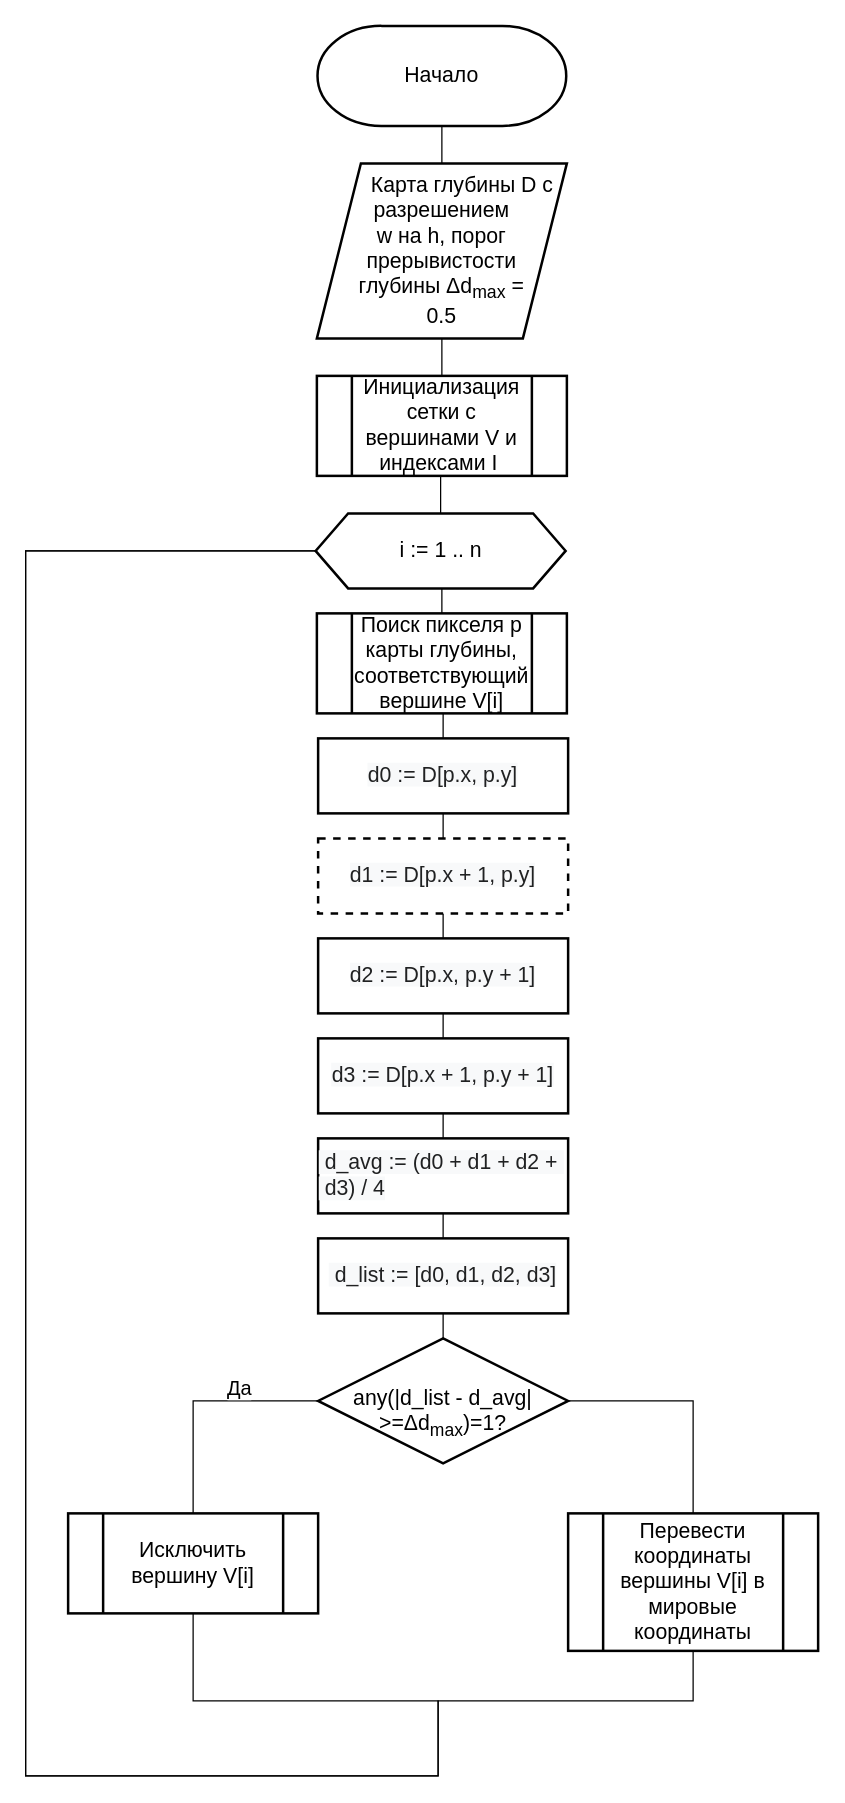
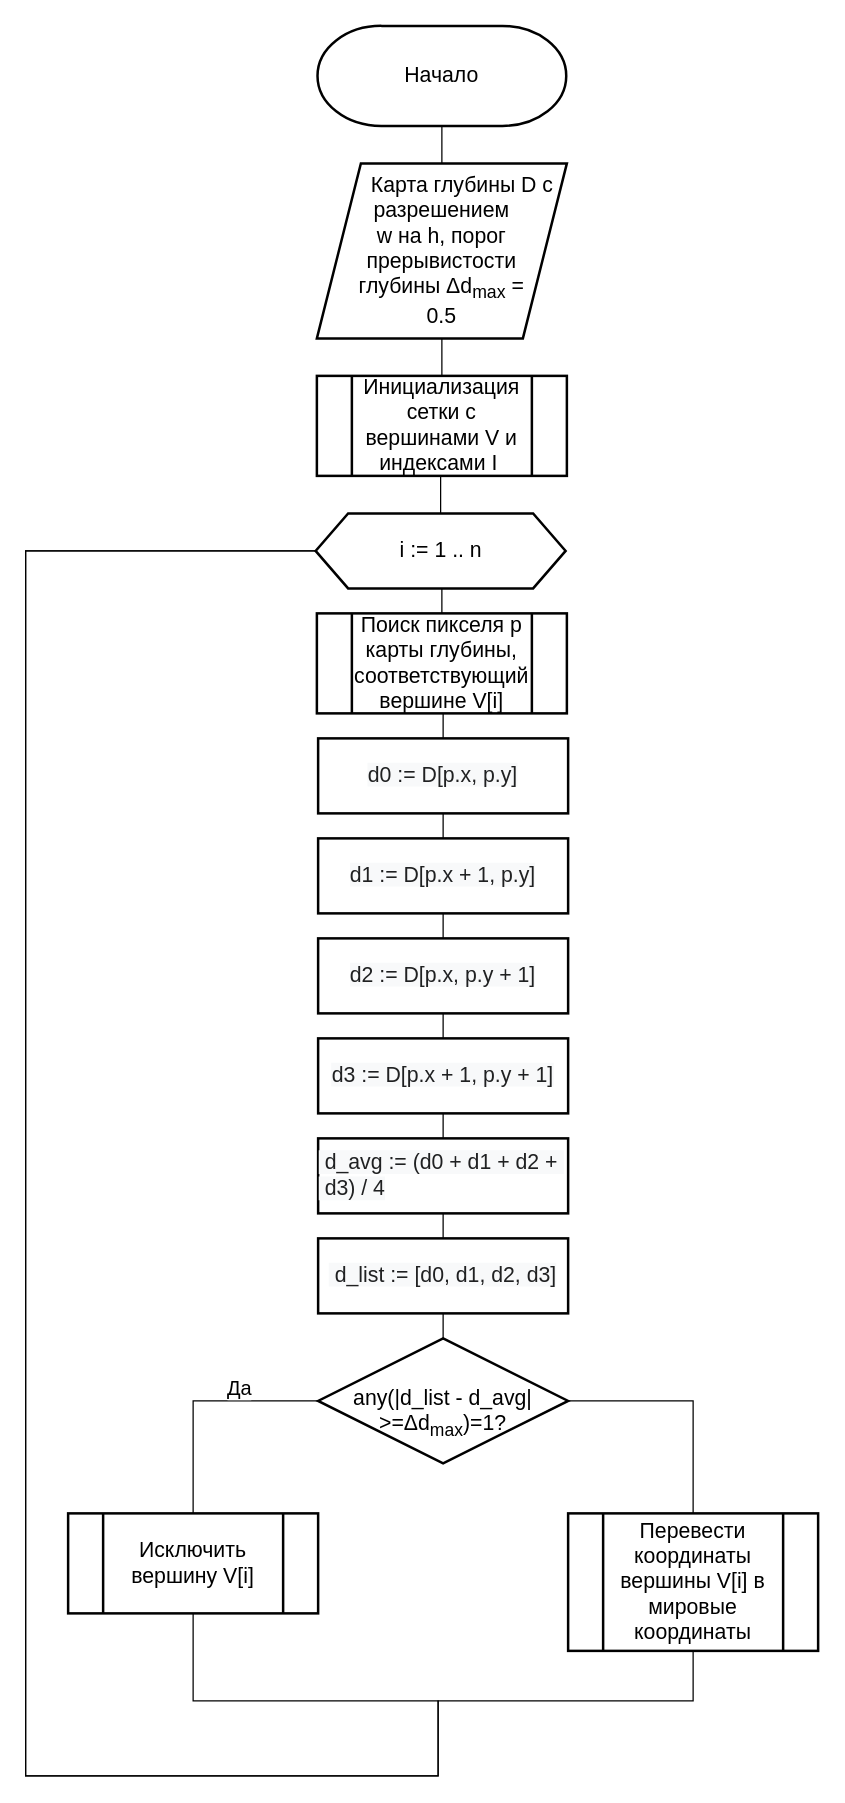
(443, 876) -> (443, 876)
